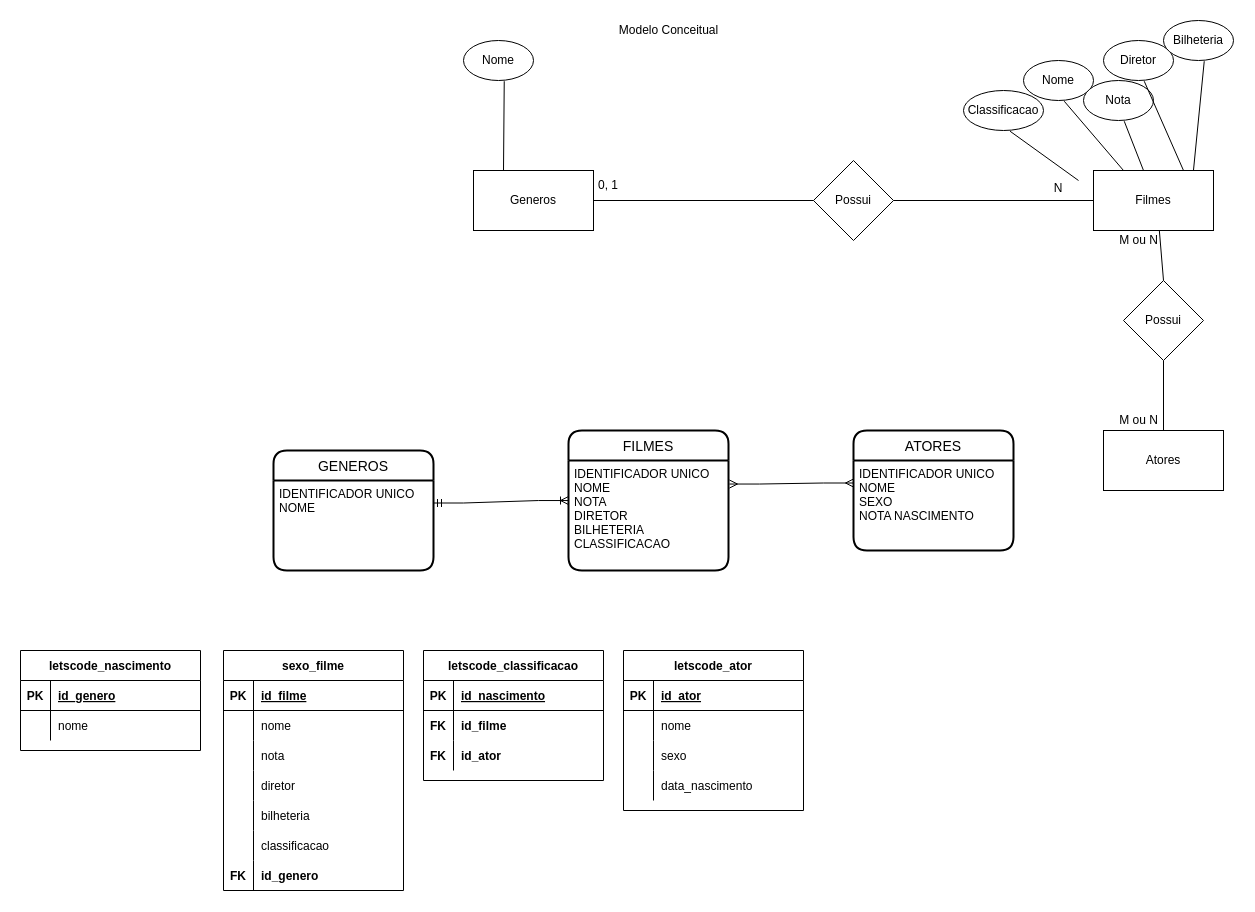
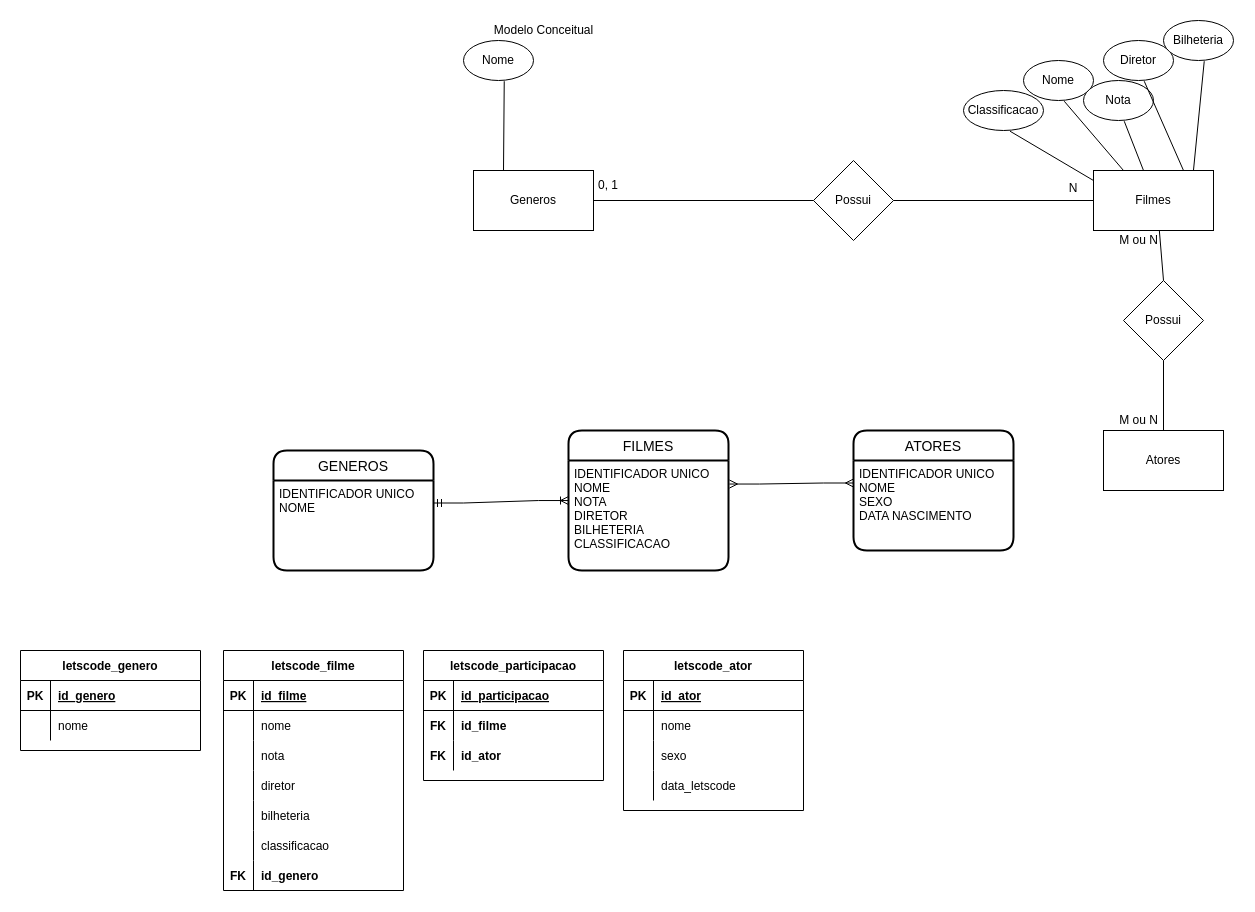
(669, 31) -> (544, 31)
(1059, 188) -> (1074, 188)
(921, 474) -> (921, 474)
(110, 666) -> (110, 666)
(313, 666) -> (313, 666)
(513, 666) -> (513, 666)
(502, 696) -> (507, 696)
(710, 786) -> (703, 786)
